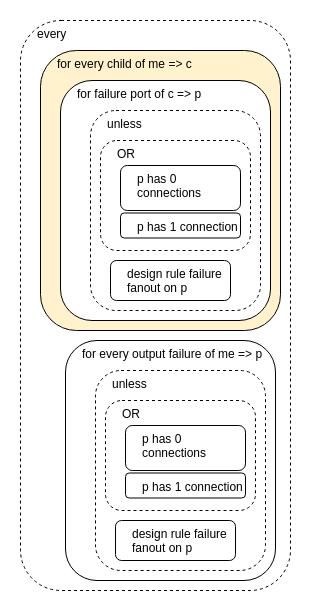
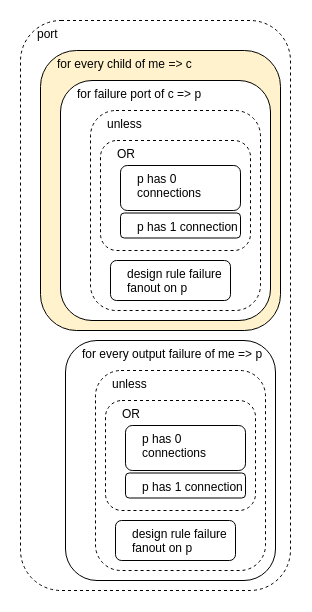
(54, 35) -> (51, 35)
